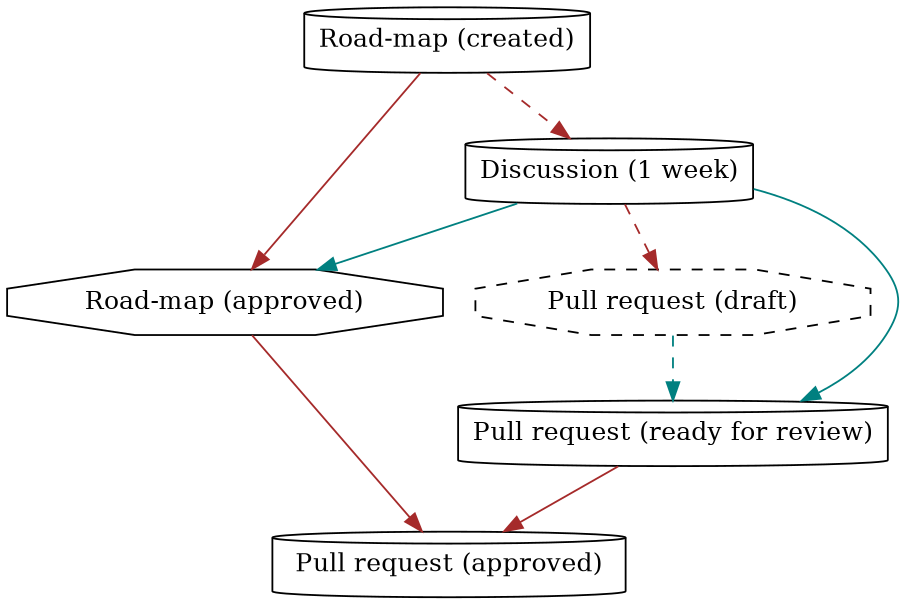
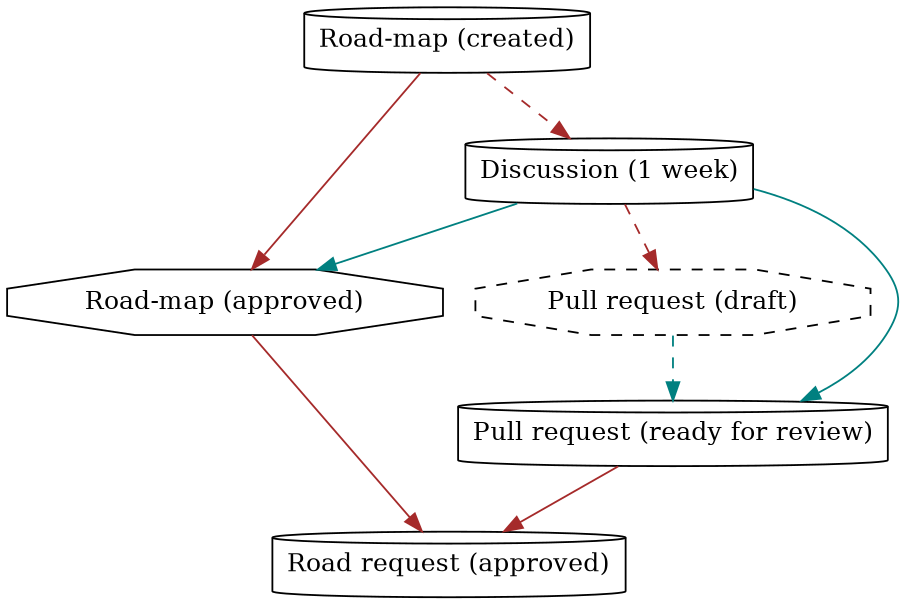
(449, 564) -> (449, 564)
